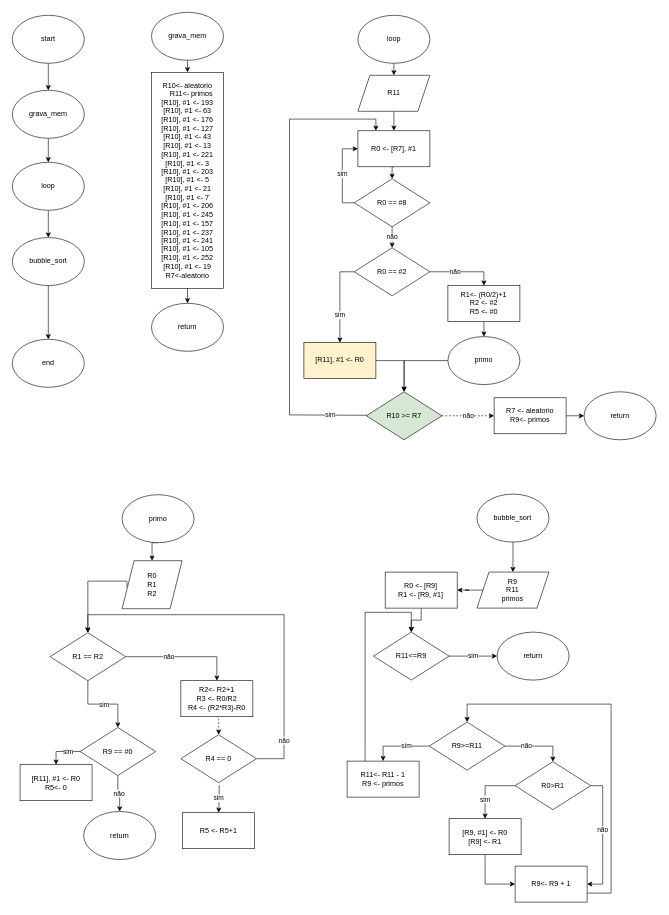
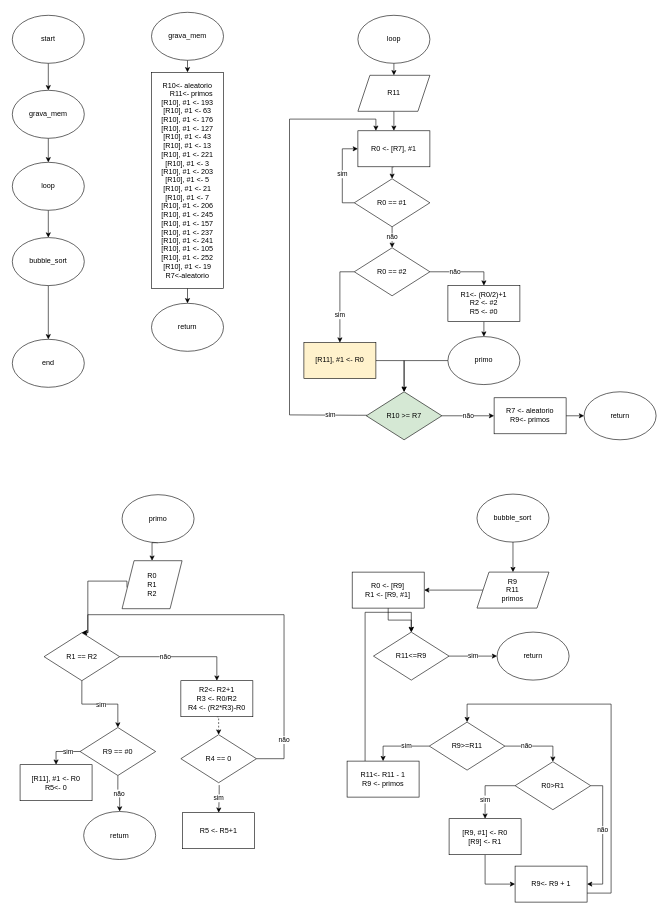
(392, 203) -> (392, 203)
(453, 416) -> (453, 416)
(421, 590) -> (388, 590)
(88, 657) -> (82, 657)
